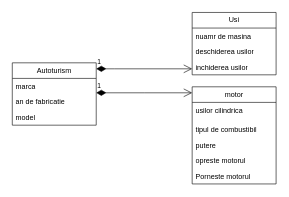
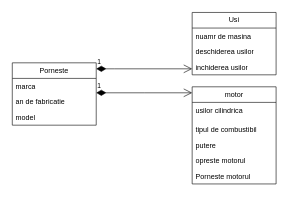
(54, 71) -> (54, 71)
